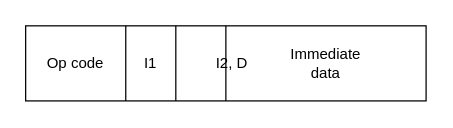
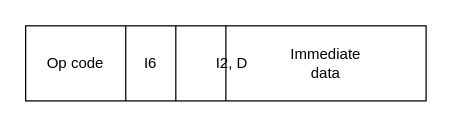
(151, 63) -> (151, 63)
